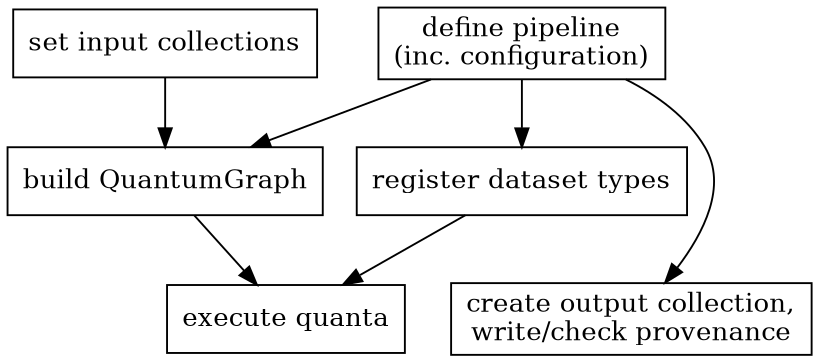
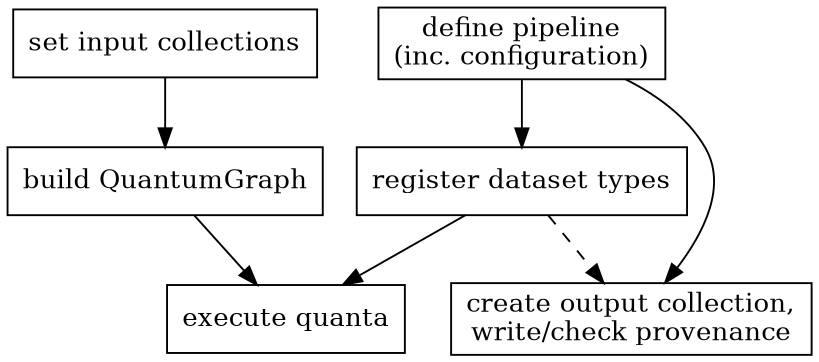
(350, 110) -> none
none -> (570, 242)
